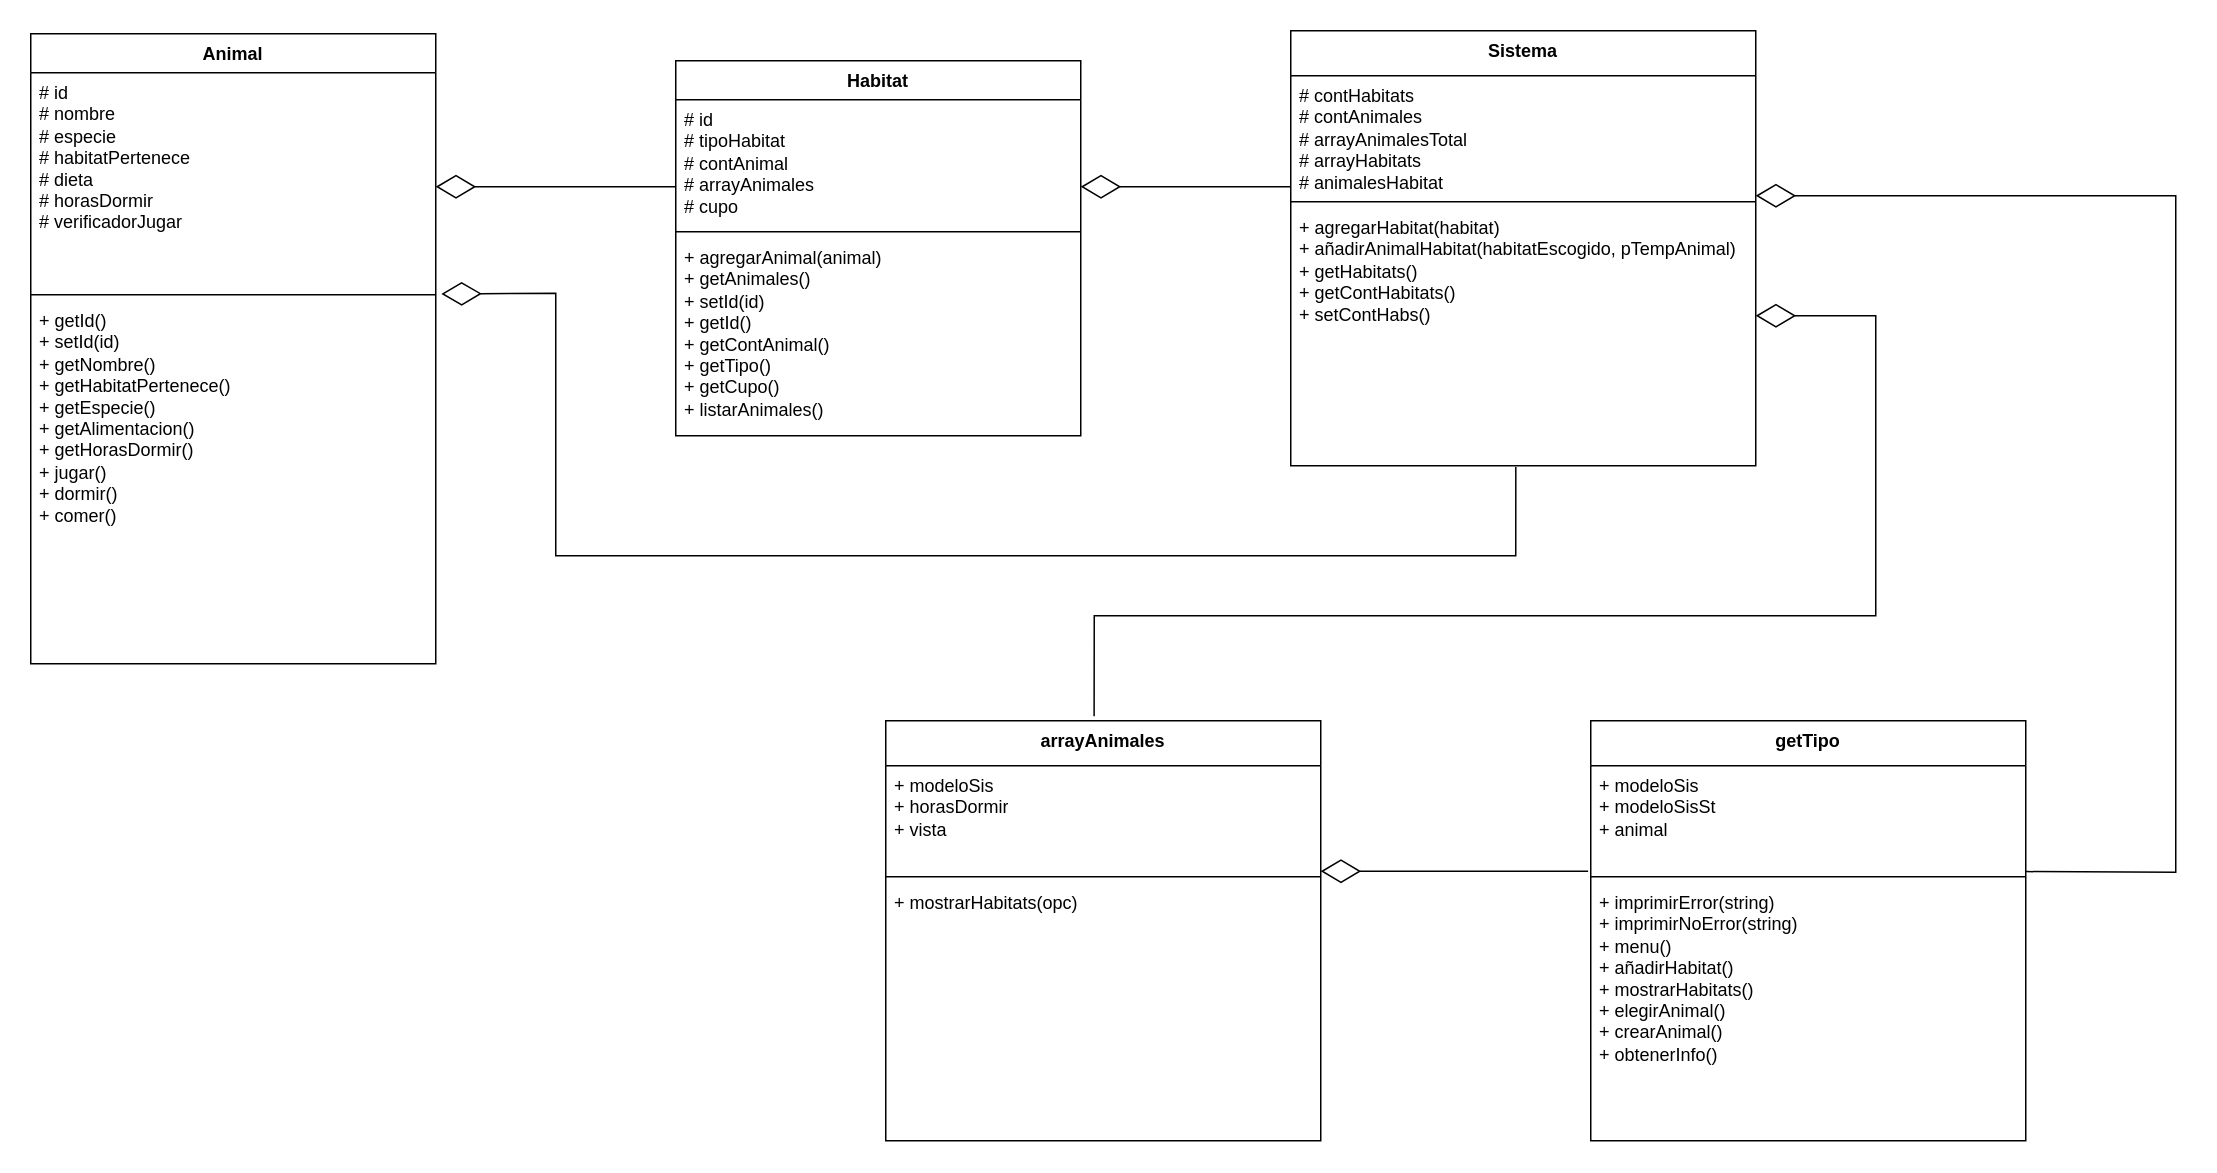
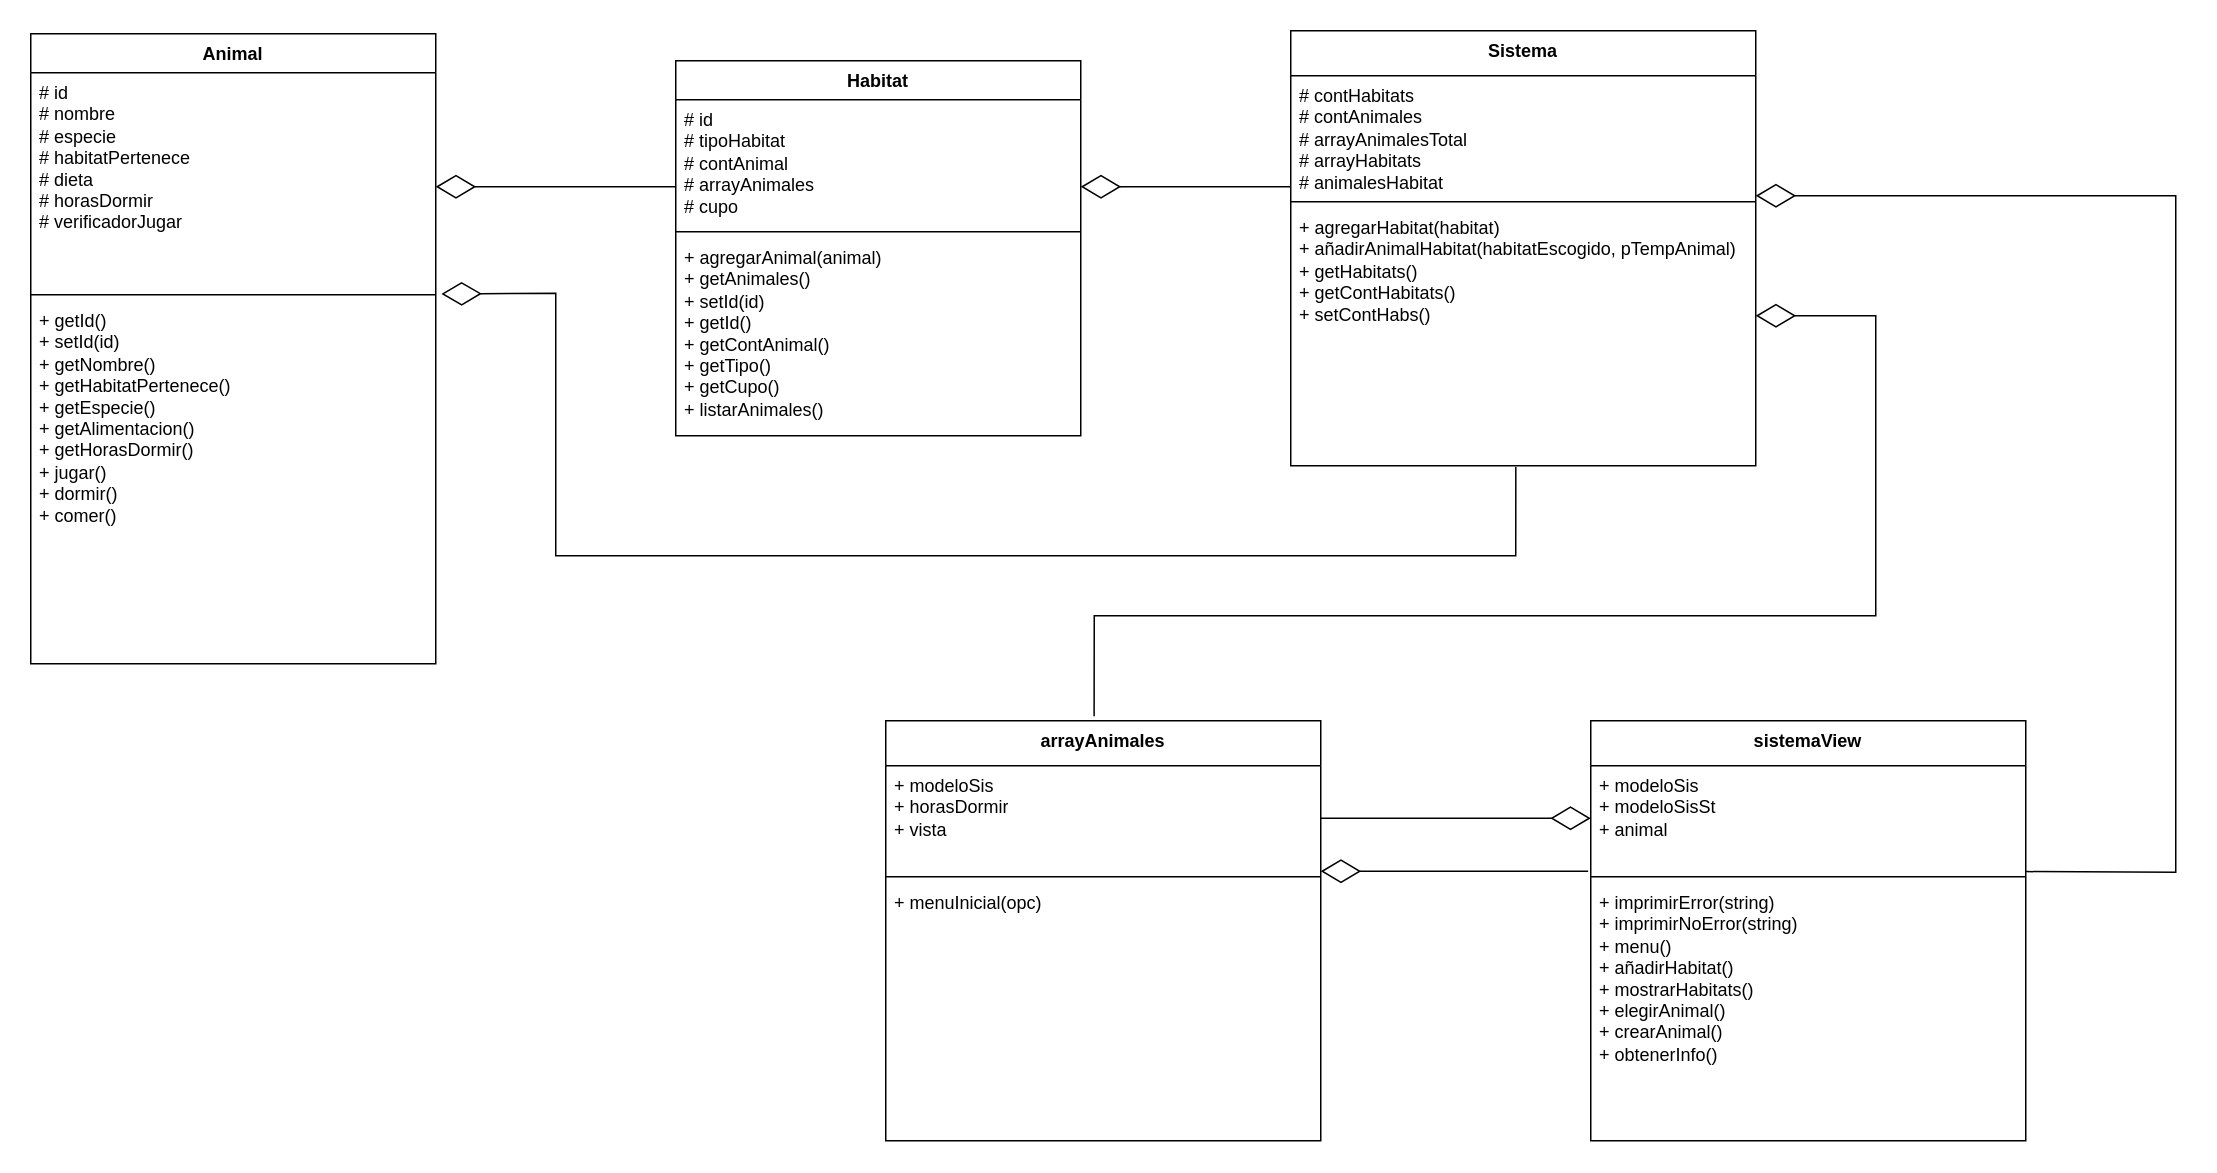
(1808, 742) -> (1808, 742)
none -> (1437, 818)
(1001, 904) -> (976, 904)
